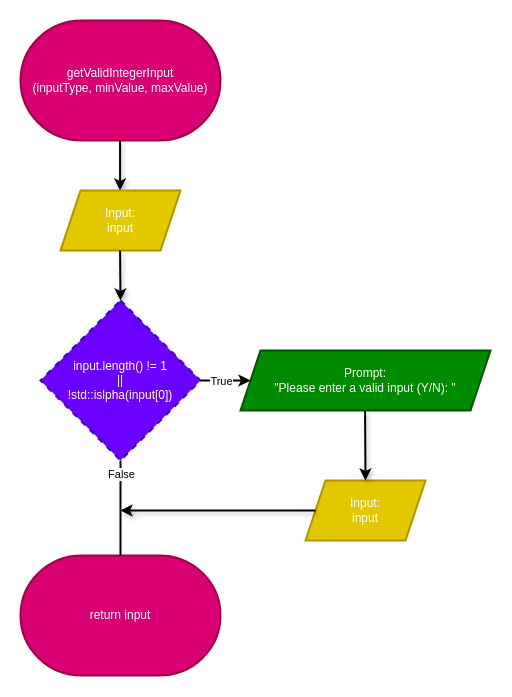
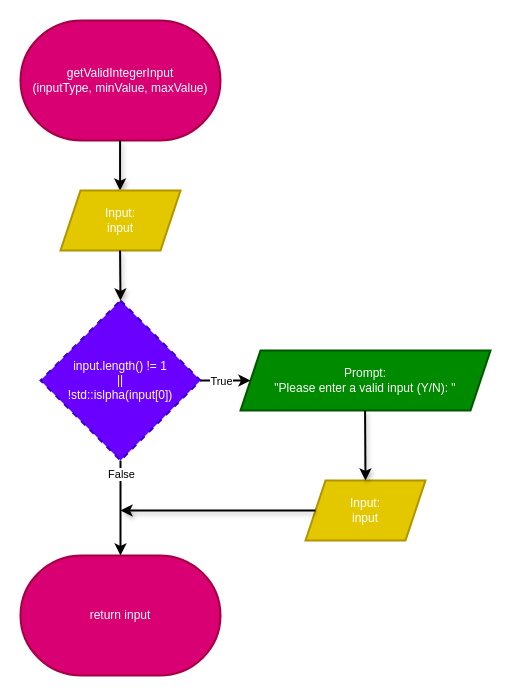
(121, 548) -> (121, 545)
